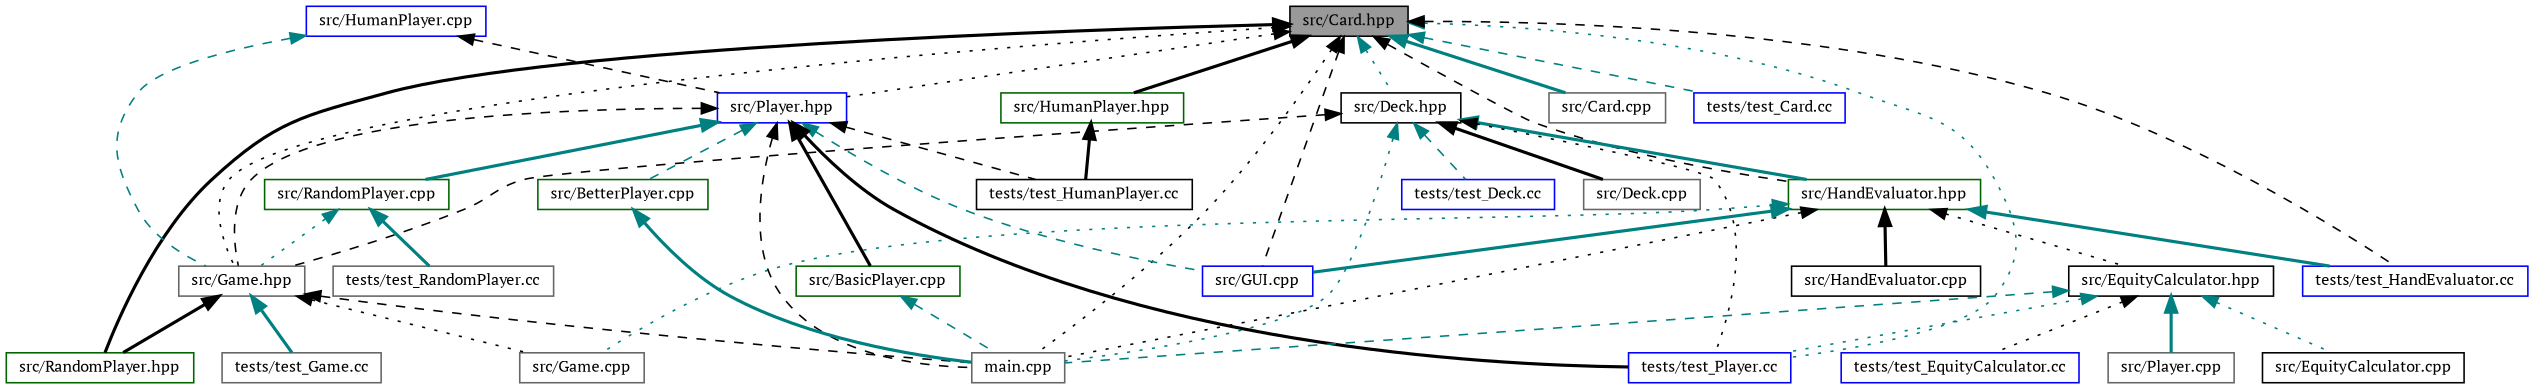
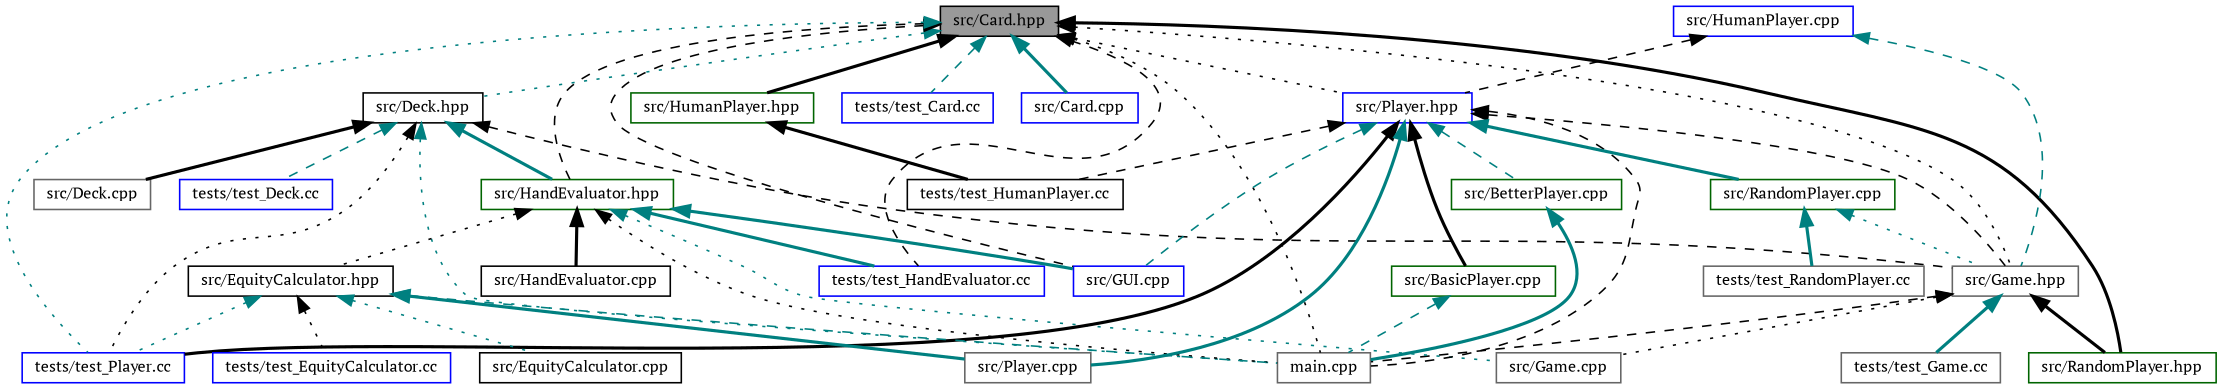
(1607, 108) -> (1080, 108)
none -> (1290, 310)
